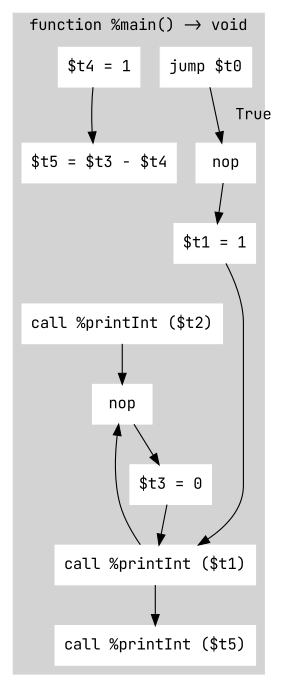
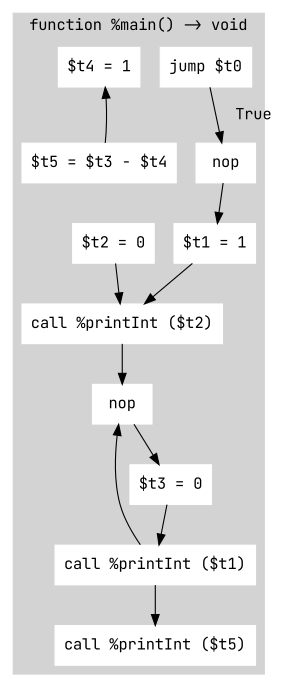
(92, 110) -> (107, 121)
none -> (113, 243)
(243, 406) -> (173, 280)
